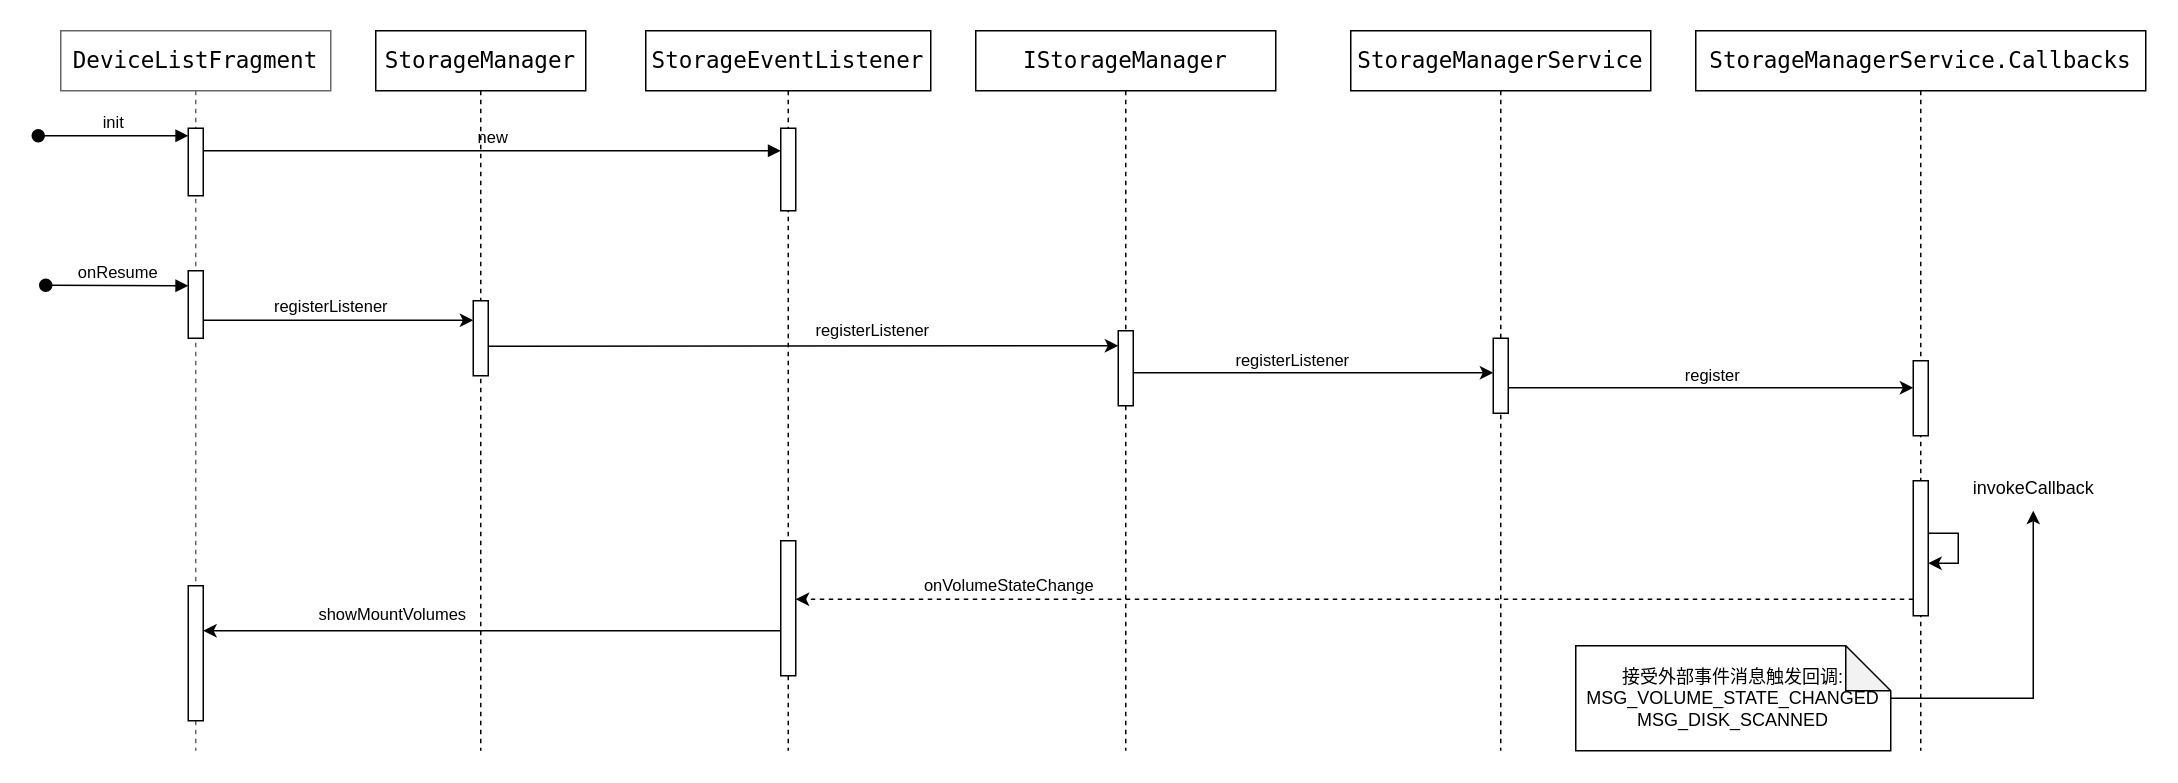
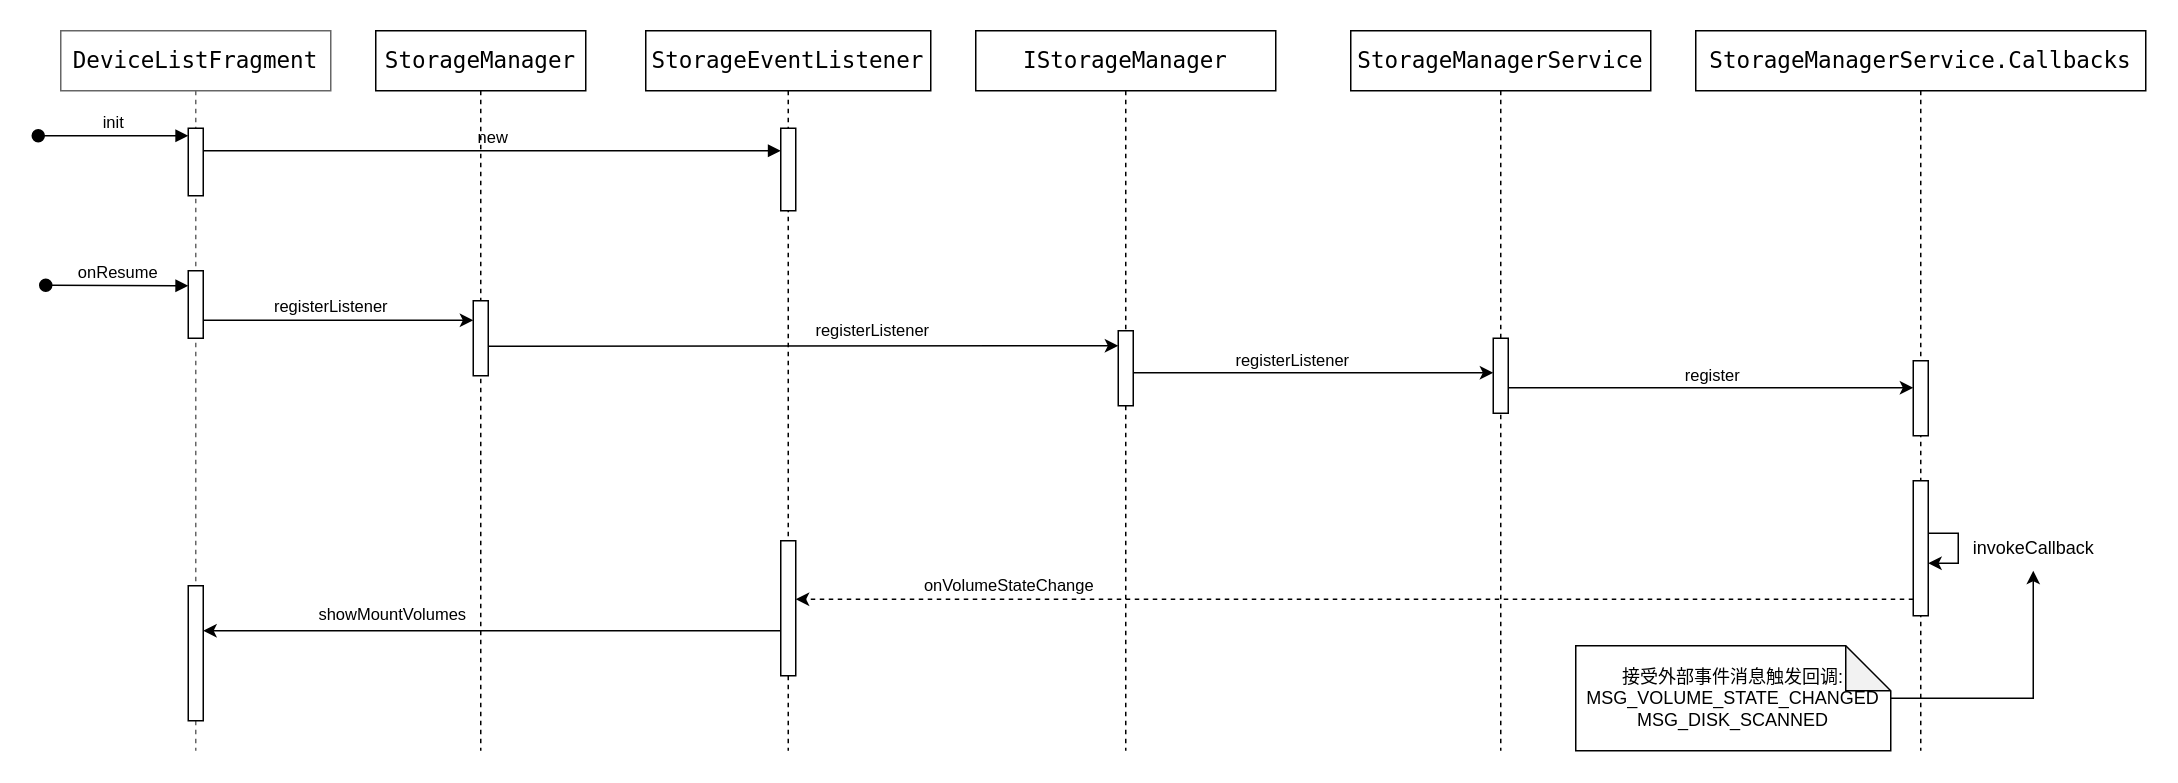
(2033, 488) -> (2033, 548)
